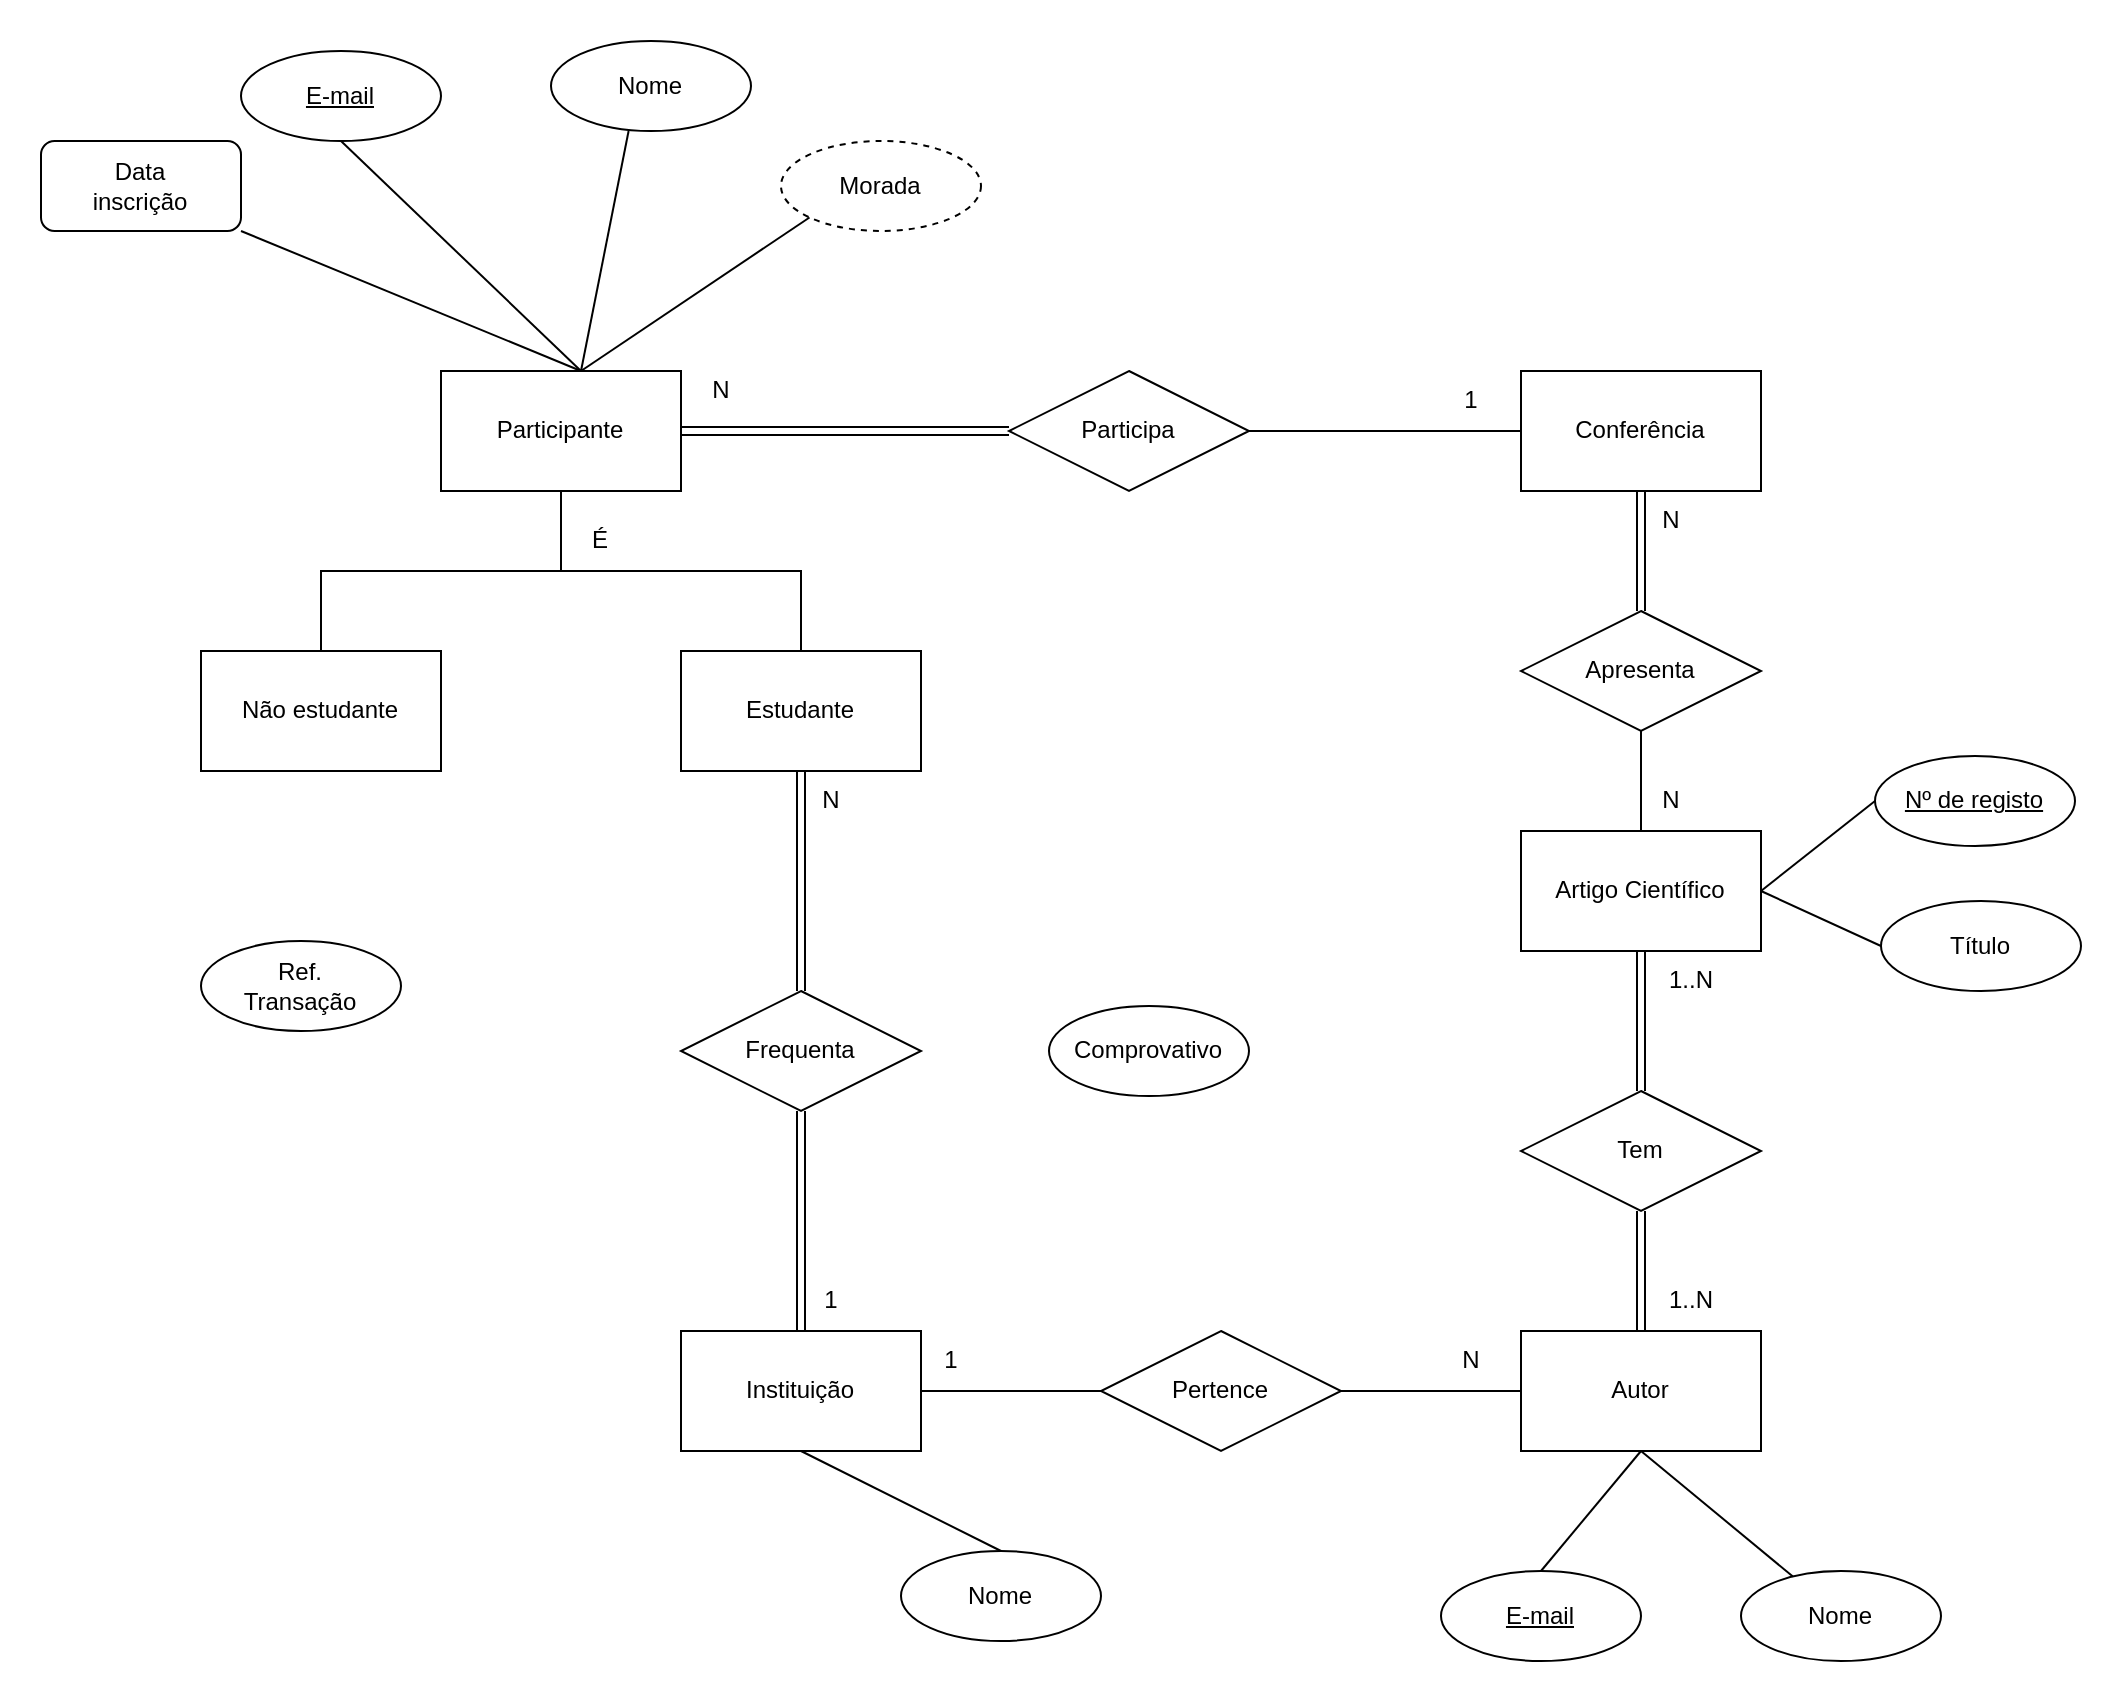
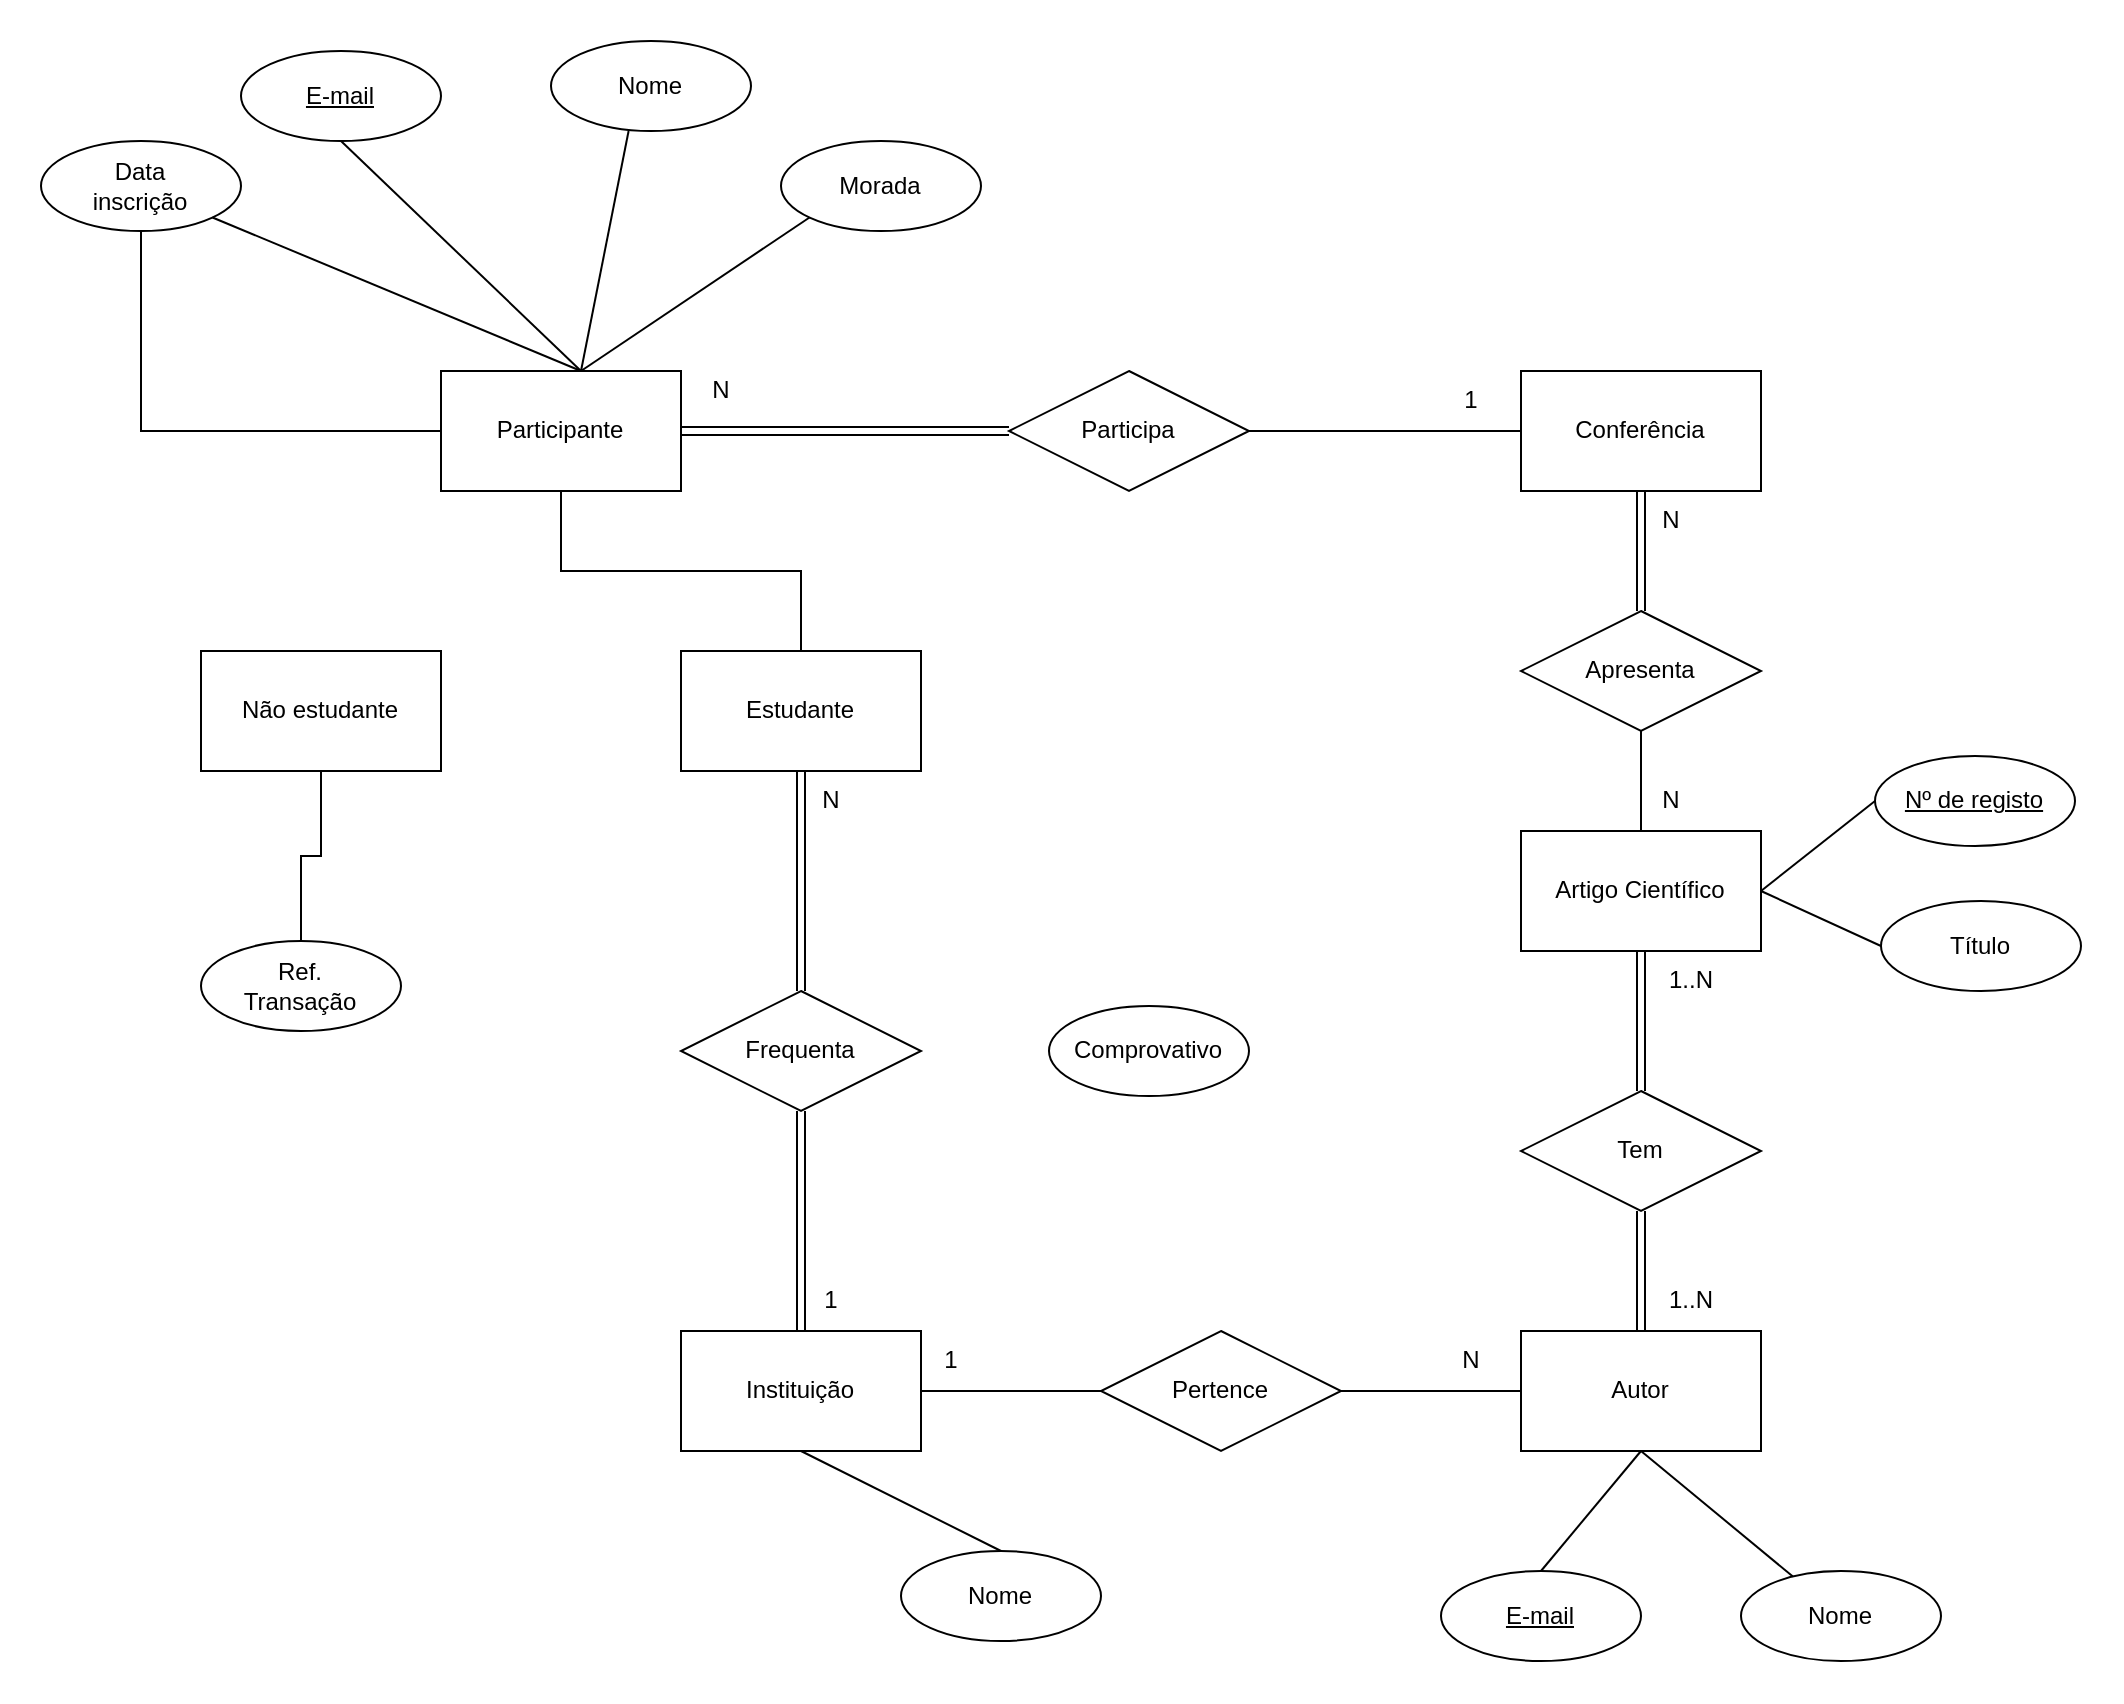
(141, 186) -> (141, 186)
(881, 186) -> (881, 186)
(601, 541) -> none
(400, 571) -> (191, 431)
none -> (311, 856)
